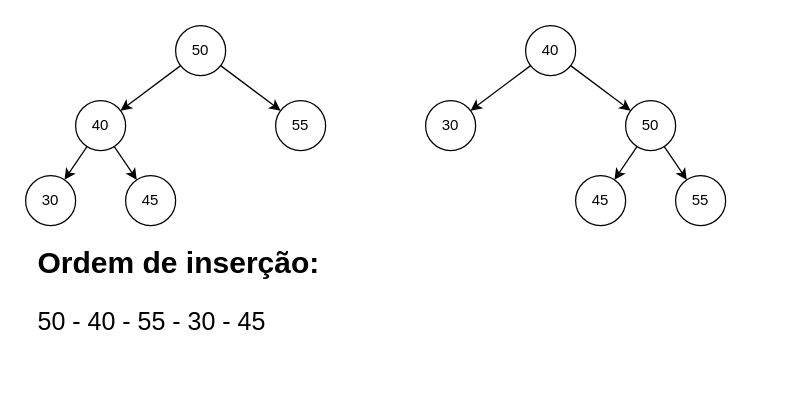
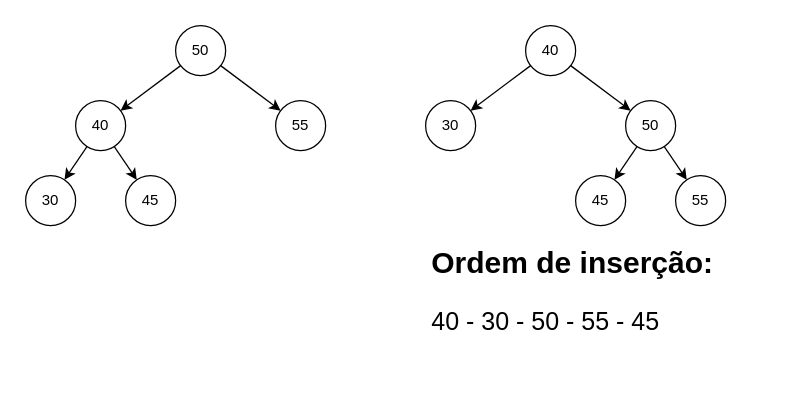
(201, 313) -> none
none -> (594, 313)
